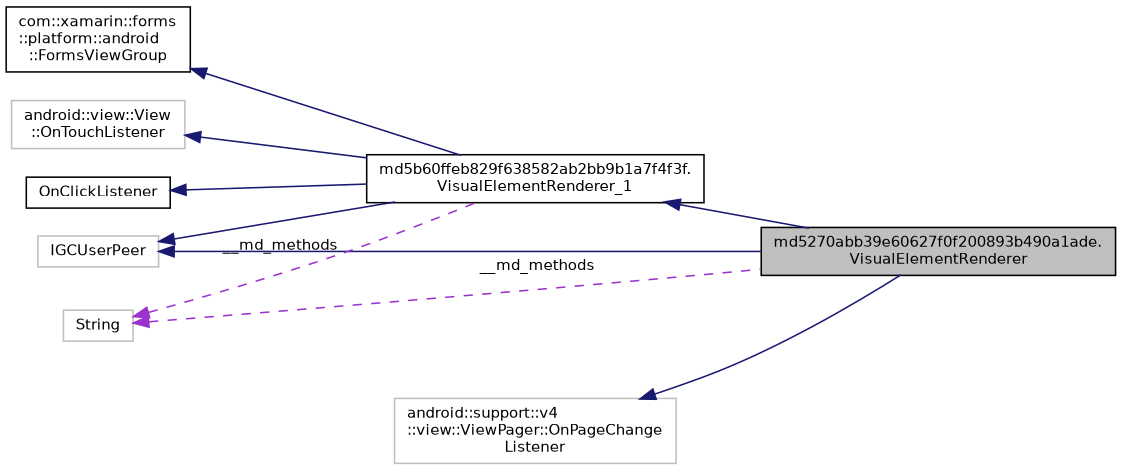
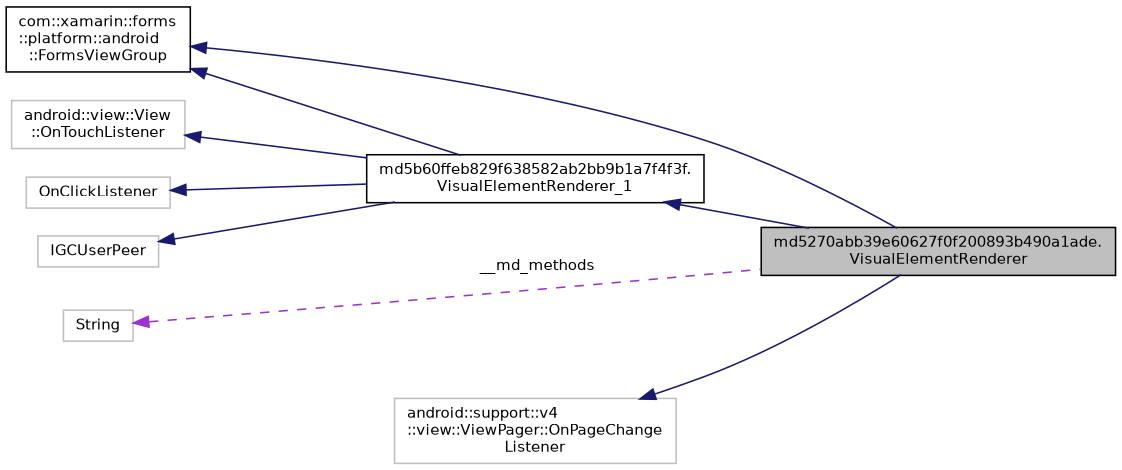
(98, 193) -> (98, 193)
(468, 251) -> (562, 102)
(315, 263) -> none
